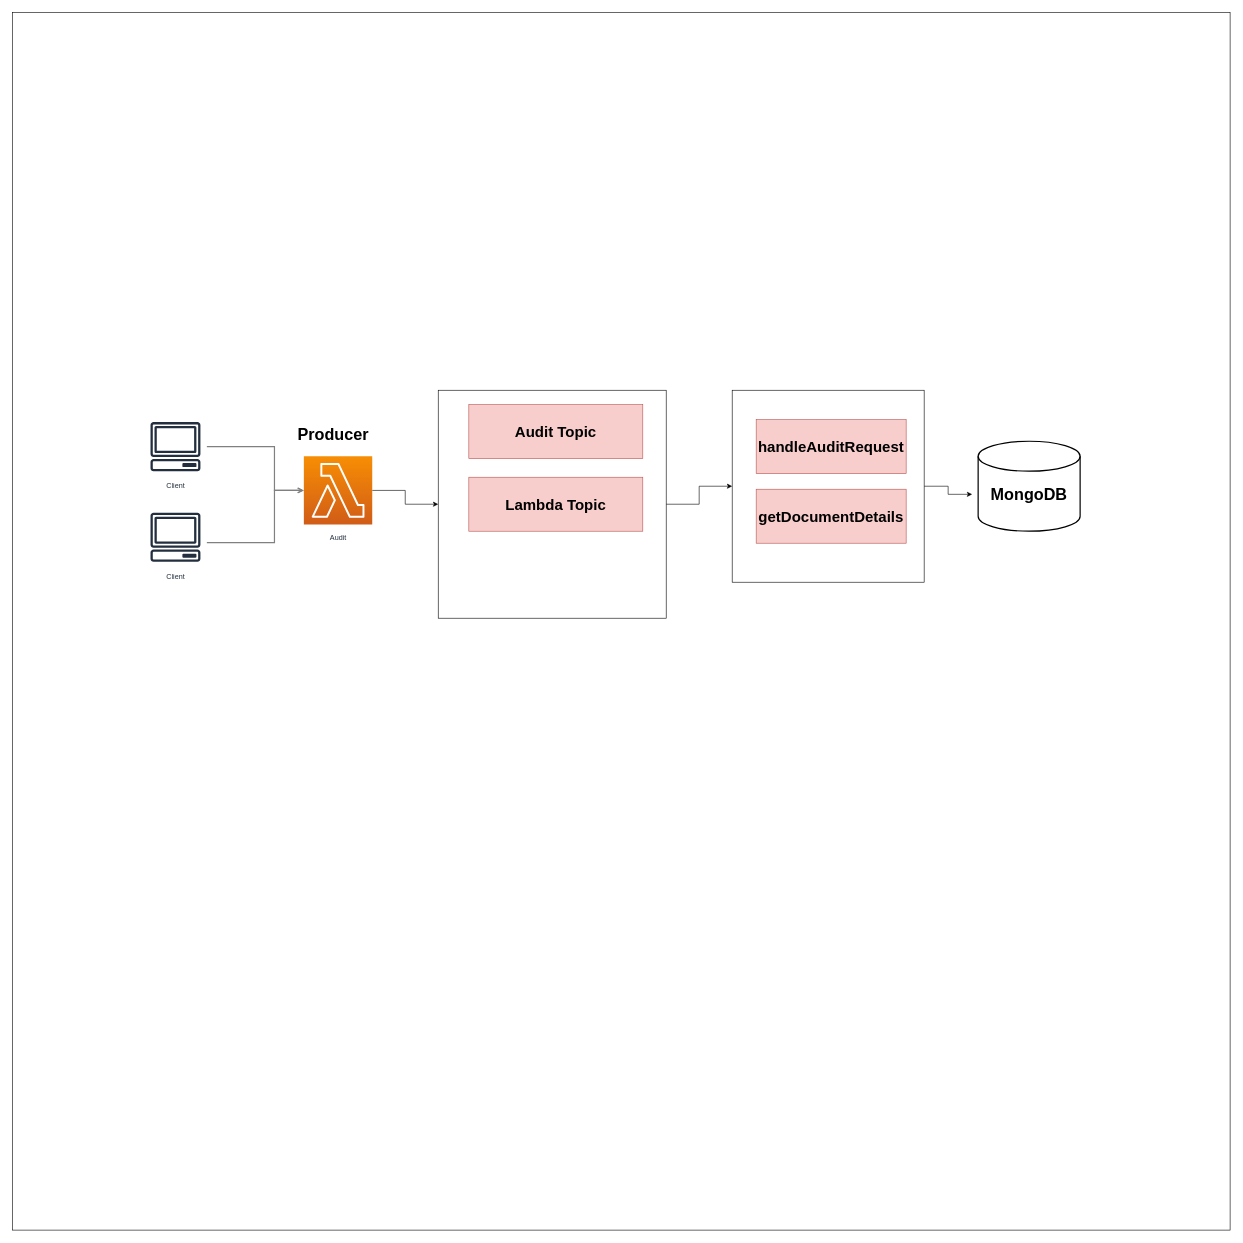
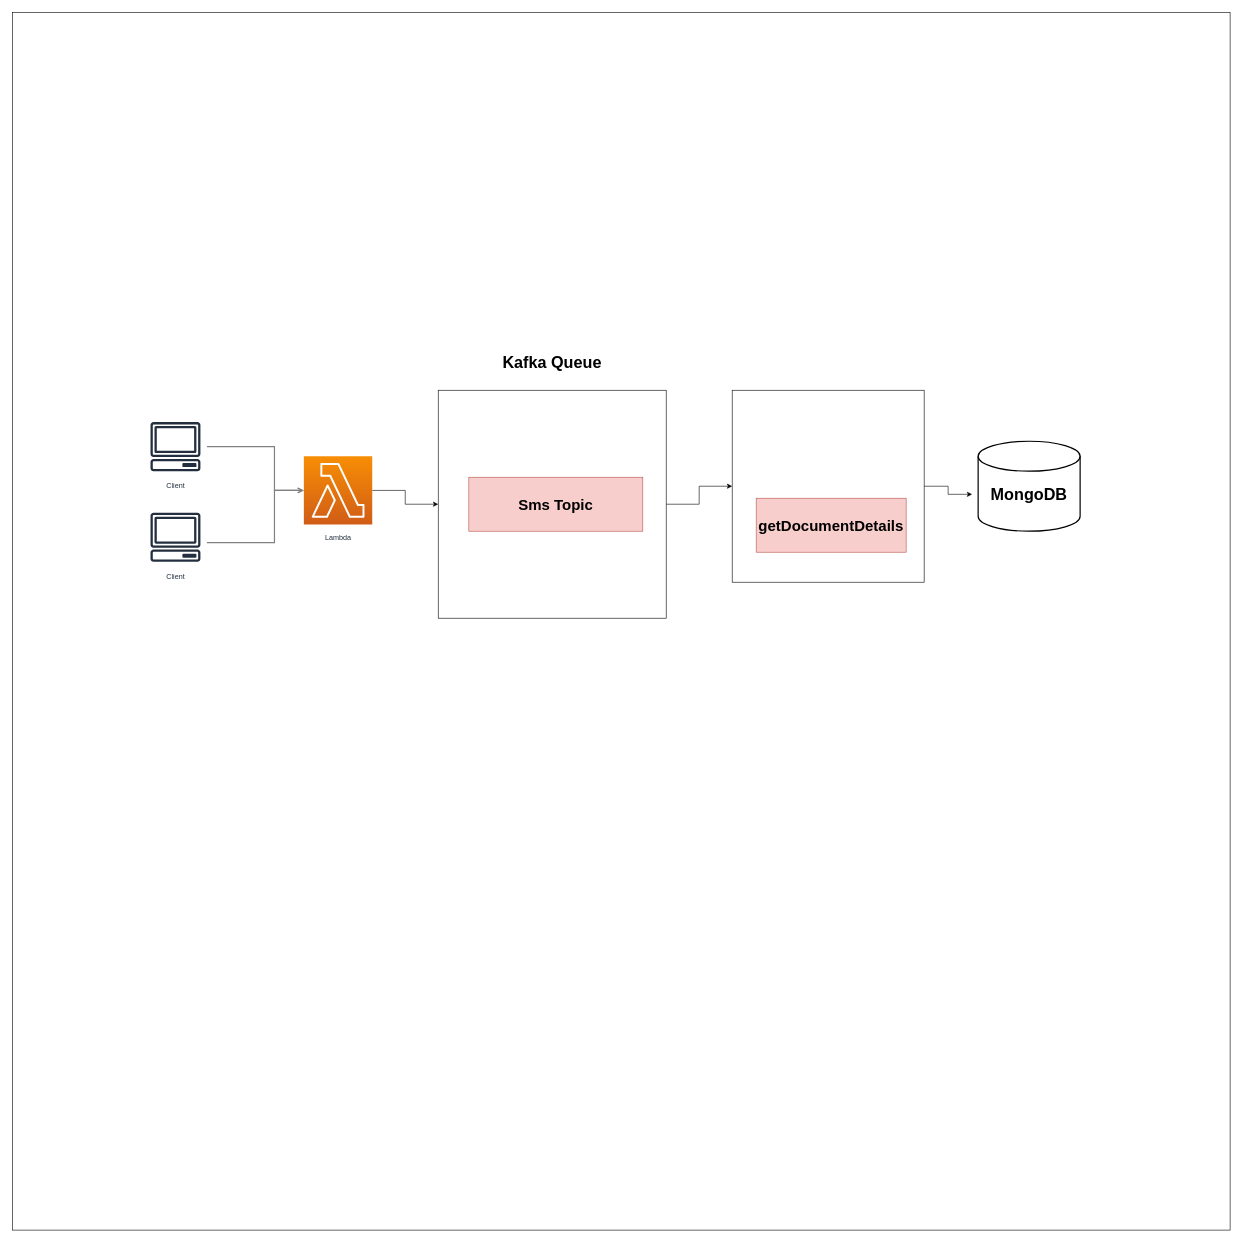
none -> (552, 363)
(556, 432) -> none
(333, 435) -> none
(831, 447) -> none
(556, 504) -> (556, 504)
(831, 516) -> (831, 525)
(338, 538) -> (338, 538)
